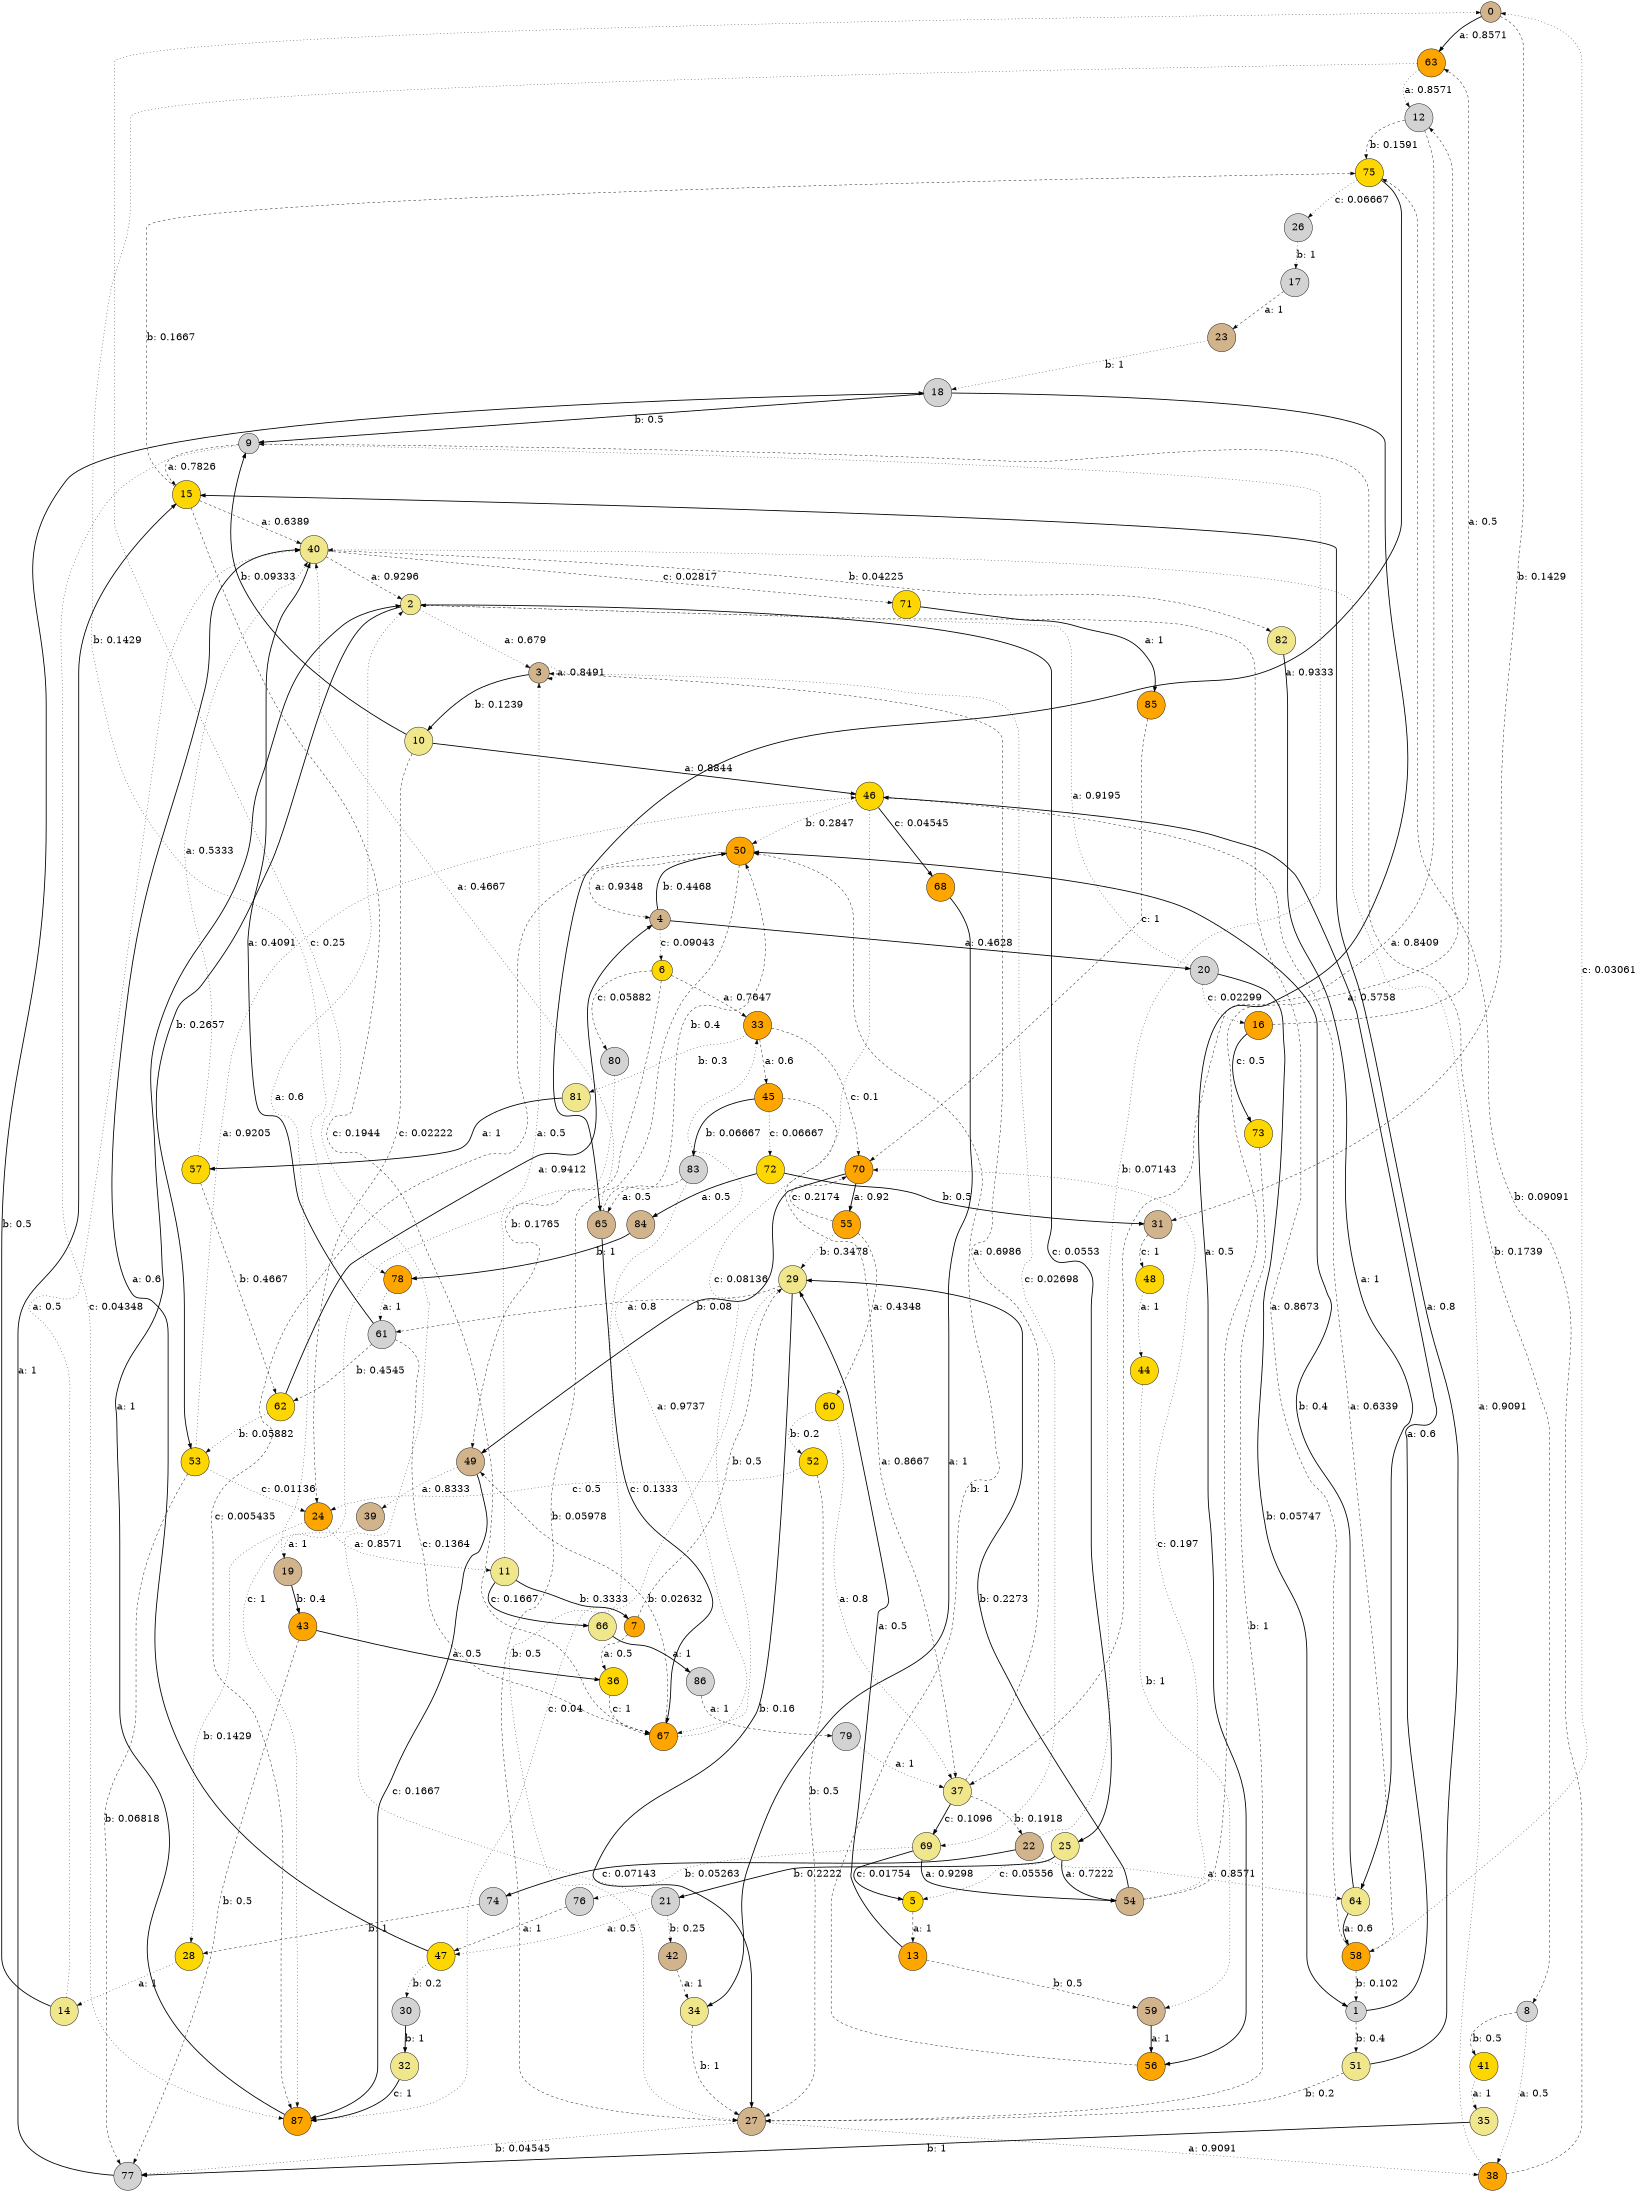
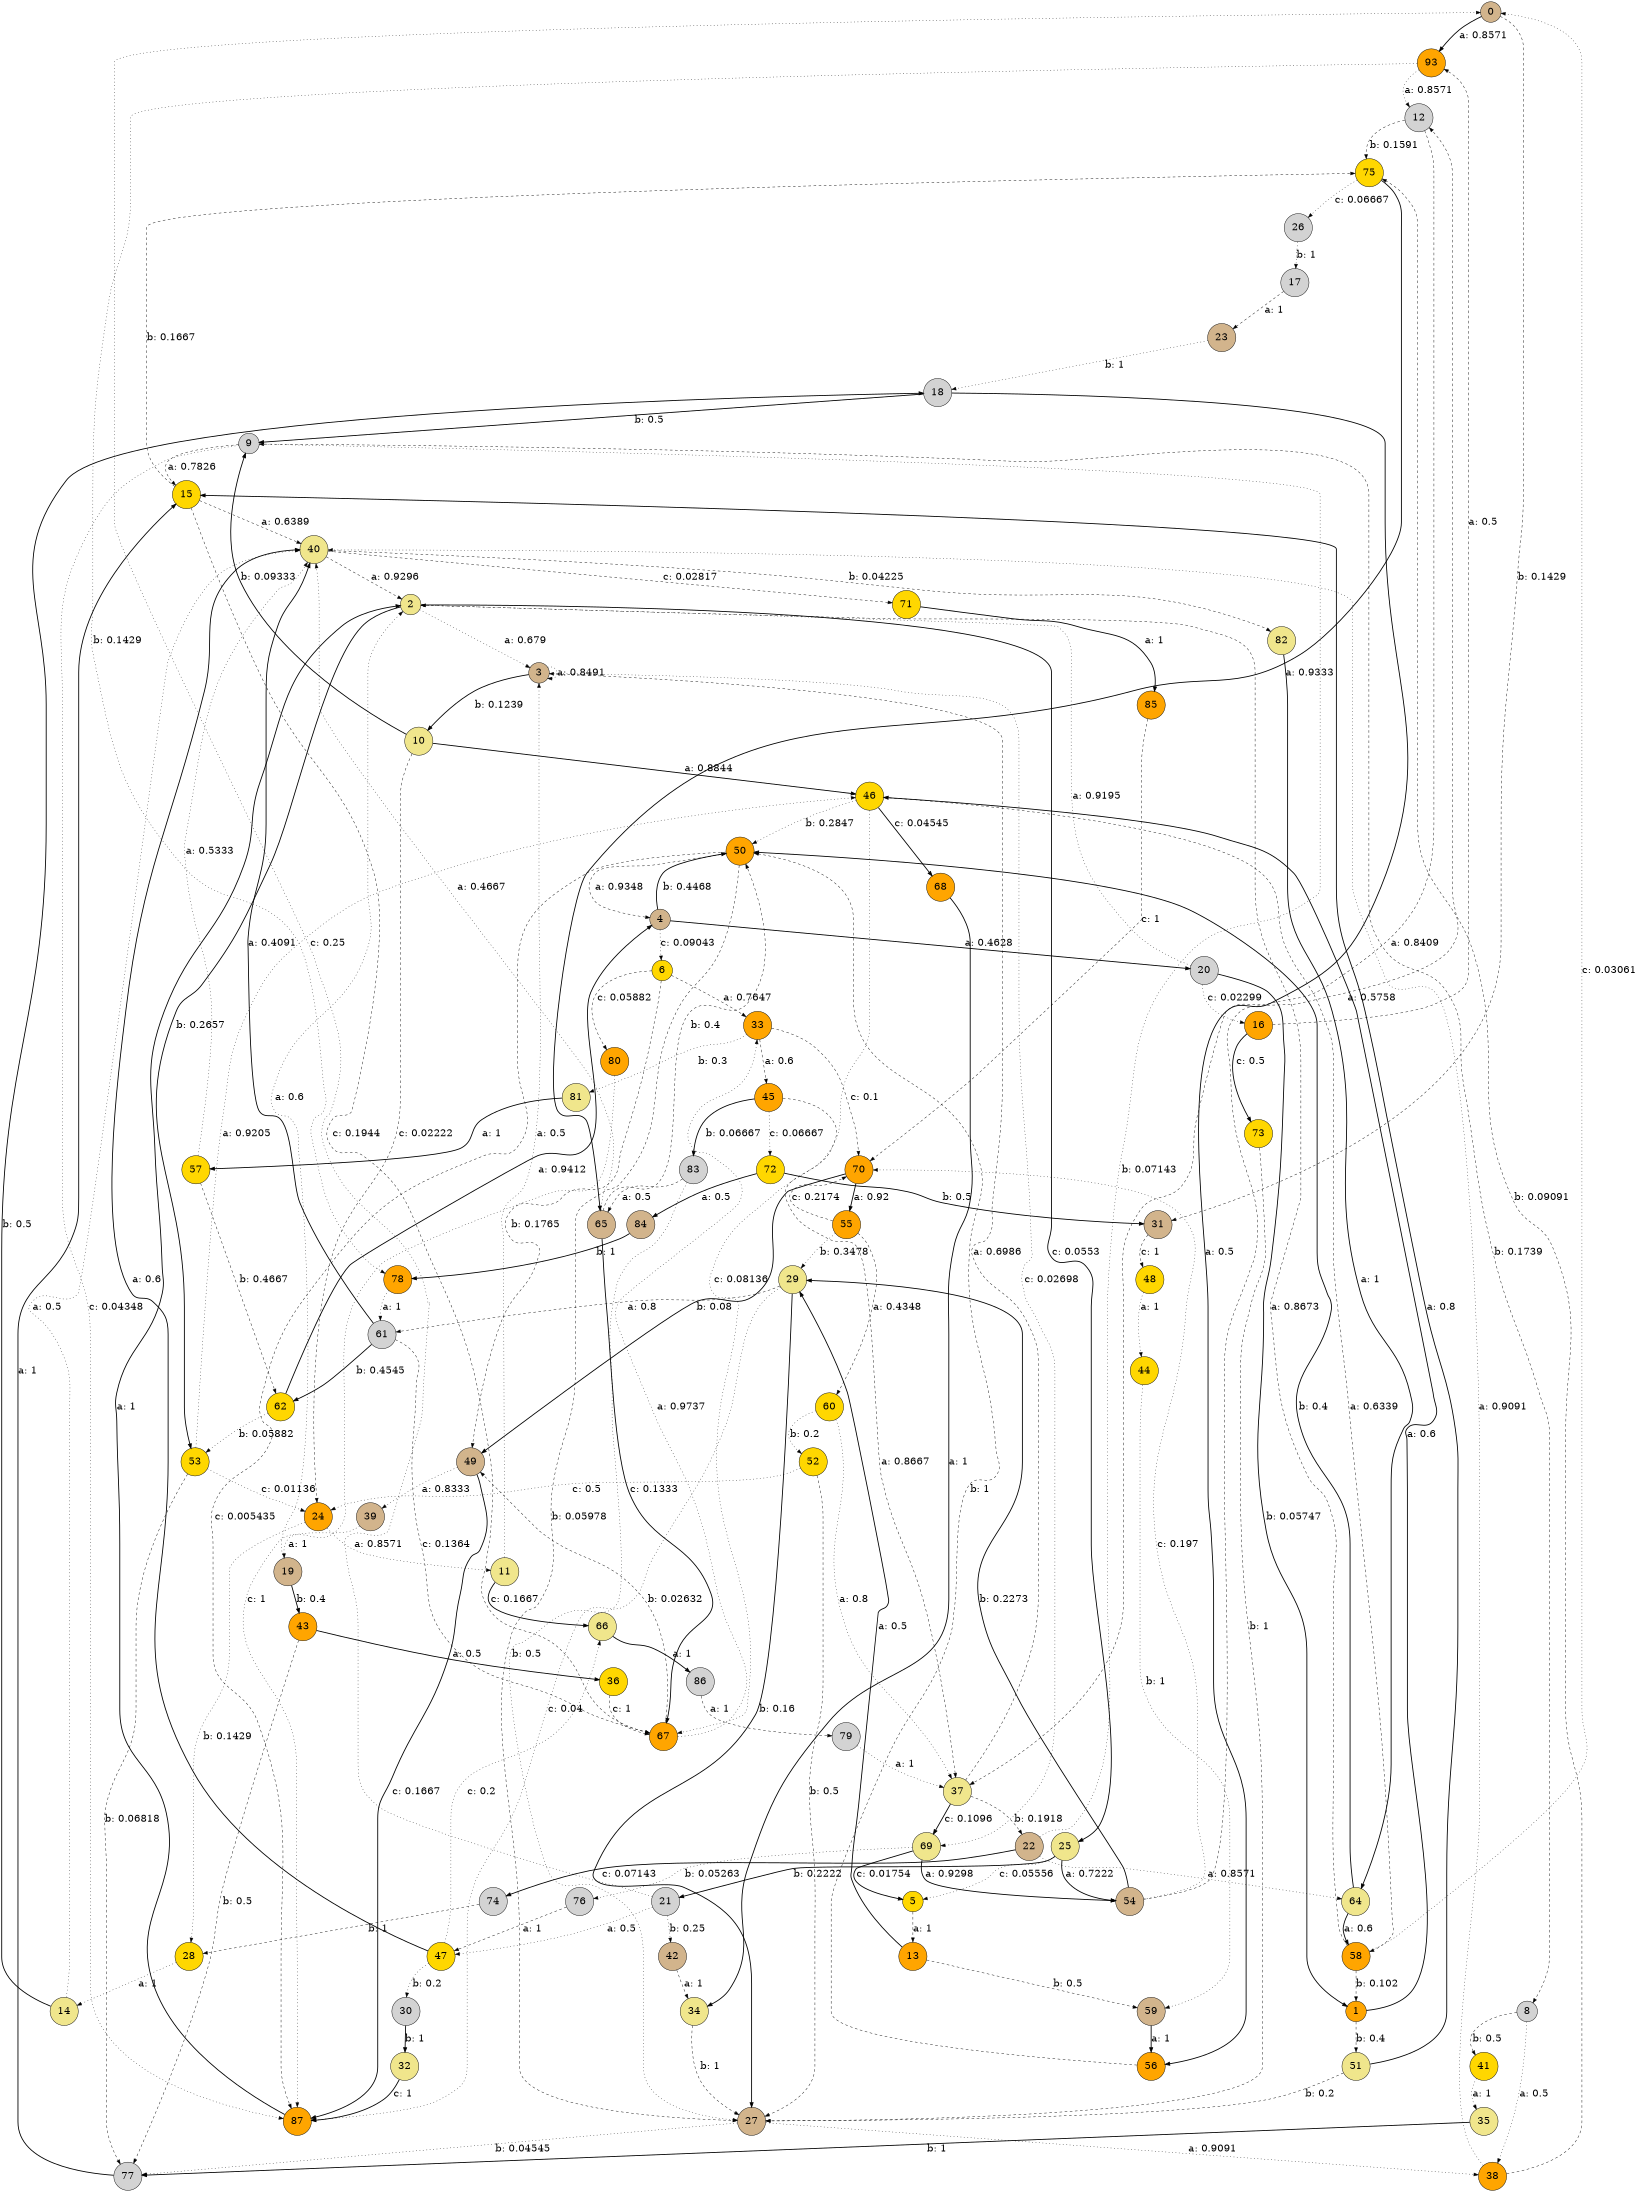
(1431, 63) -> (1431, 63)
(615, 1061) -> (615, 1061)
(337, 1375) -> (337, 1375)
(634, 1627) -> none
none -> (479, 1770)
(1356, 2011) -> (1356, 2011)
